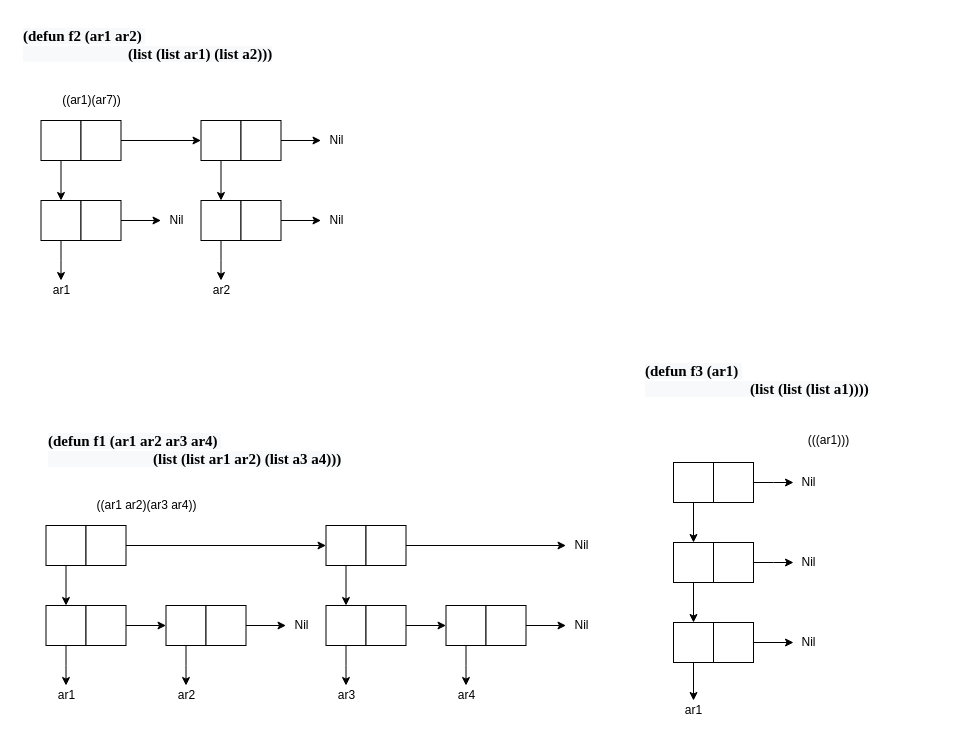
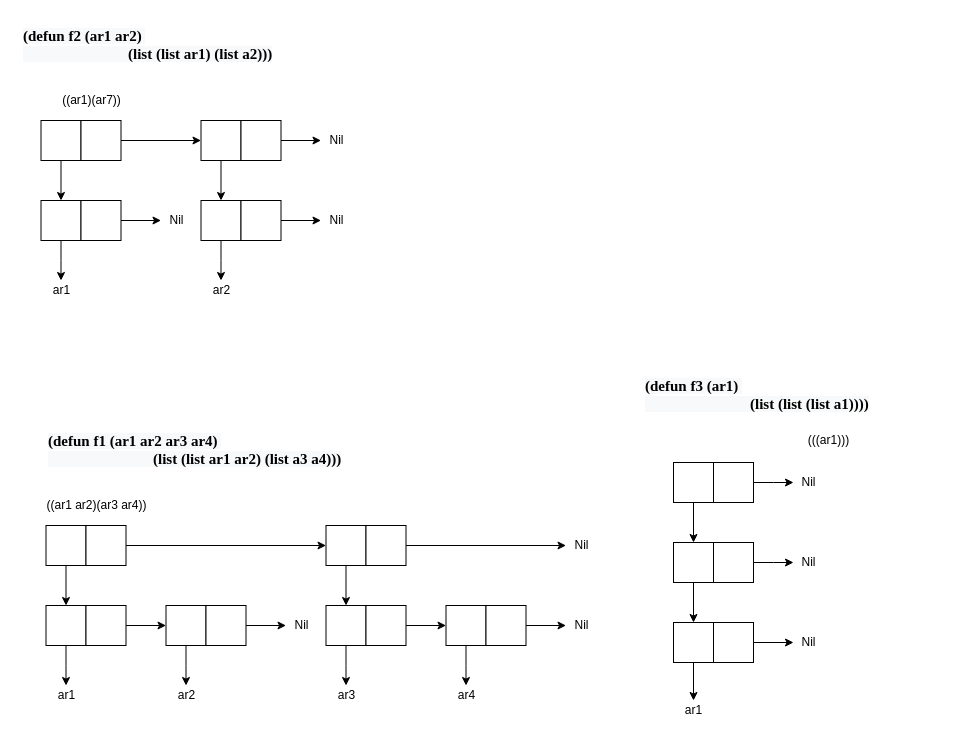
(794, 376) -> (794, 391)
(146, 506) -> (96, 506)
